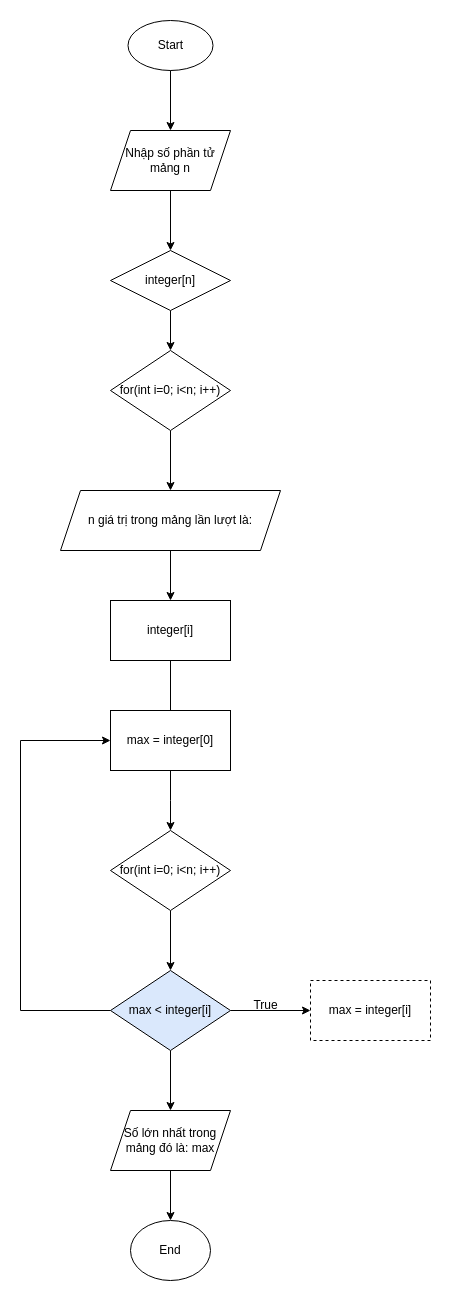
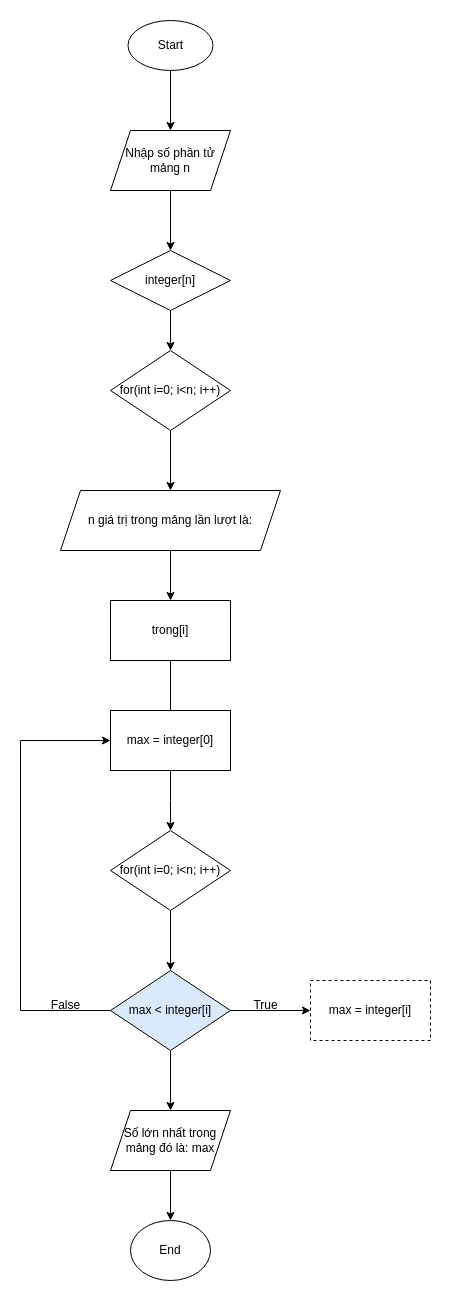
(171, 631) -> (171, 631)
none -> (66, 1006)
